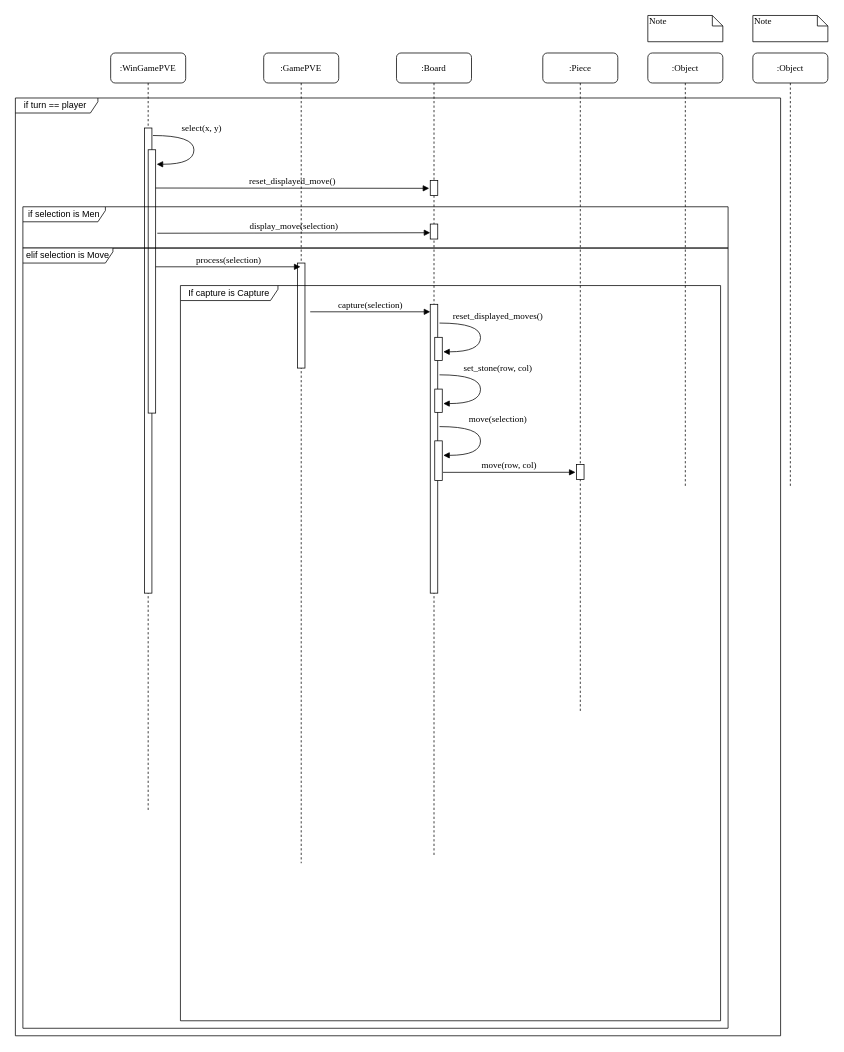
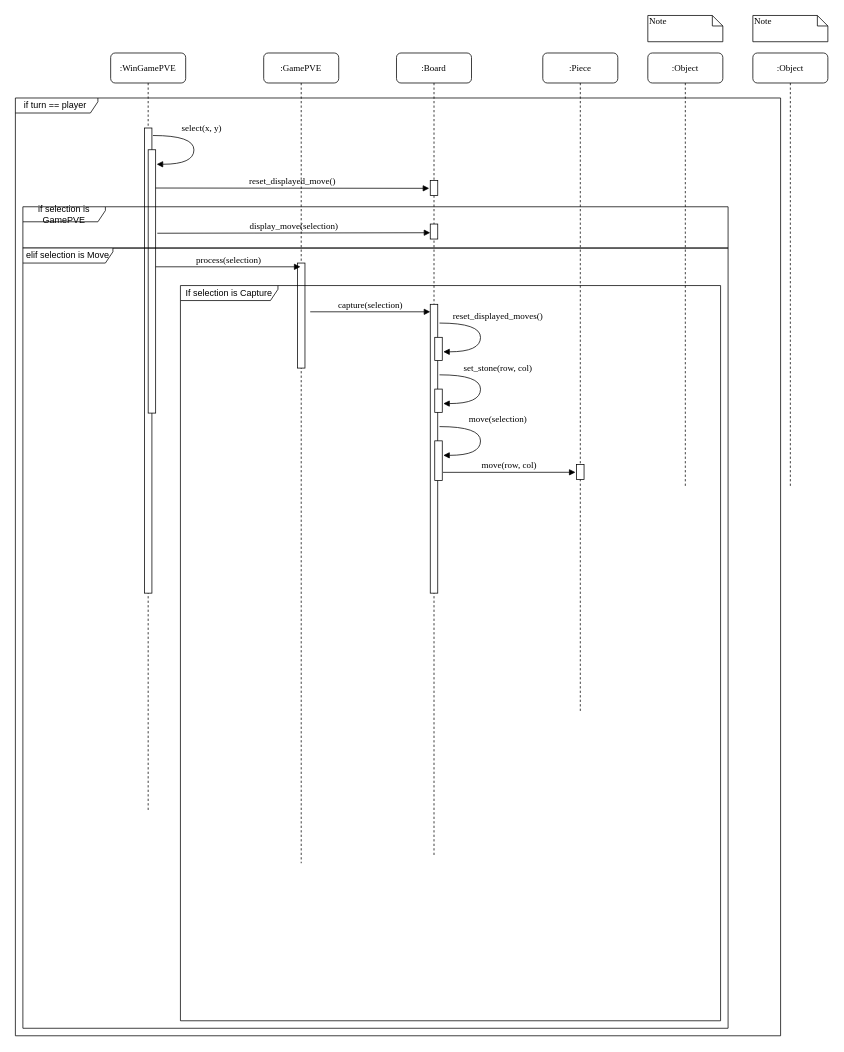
(64, 214) -> (64, 214)
(229, 293) -> (229, 293)
